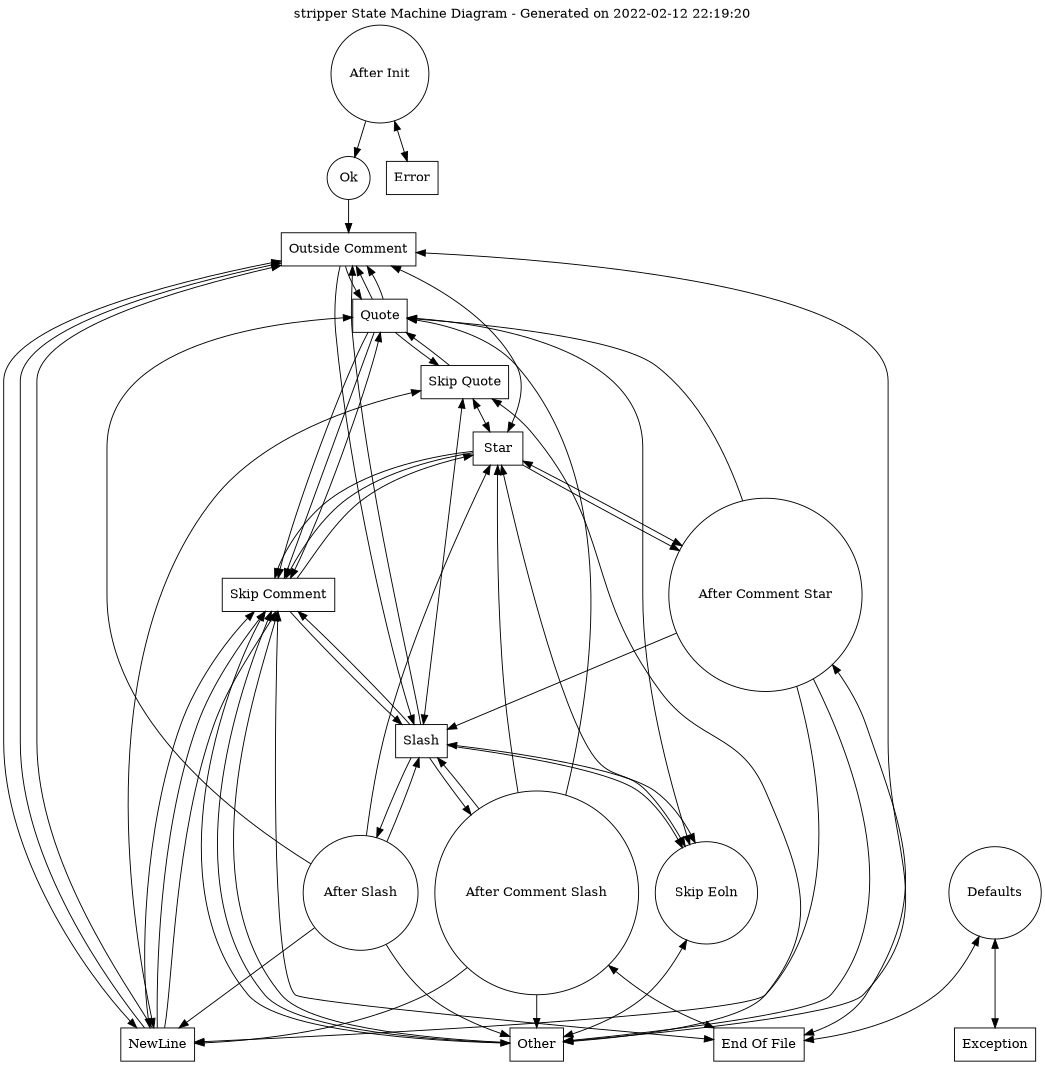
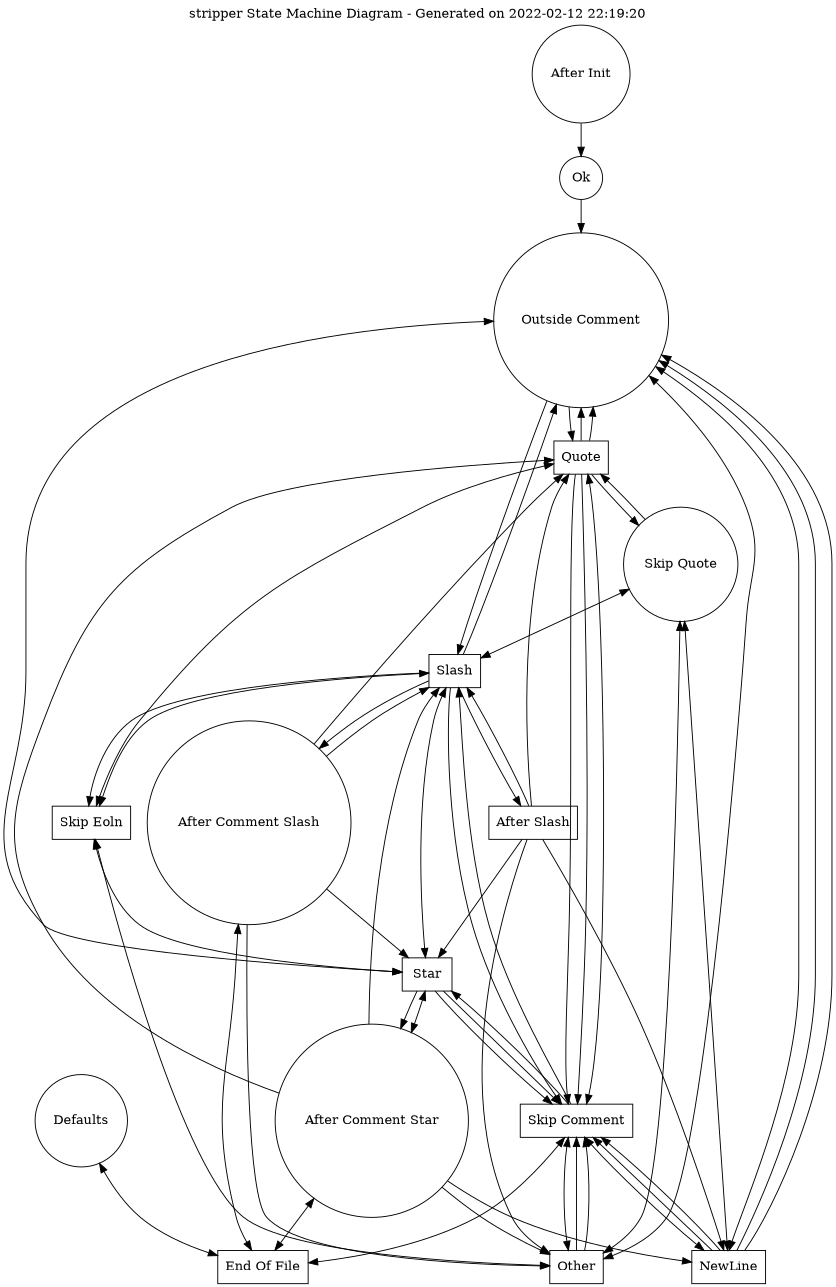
(412, 178) -> none
(349, 249) -> (581, 320)
(465, 382) -> (681, 564)
(481, 415) -> (422, 821)
(361, 893) -> (533, 823)
(706, 893) -> (91, 823)
(362, 1019) -> none
(995, 1045) -> none
